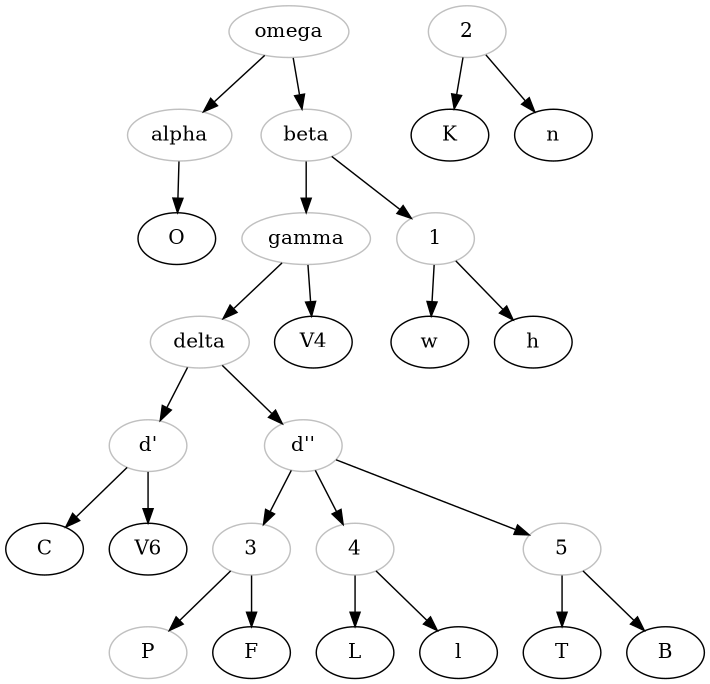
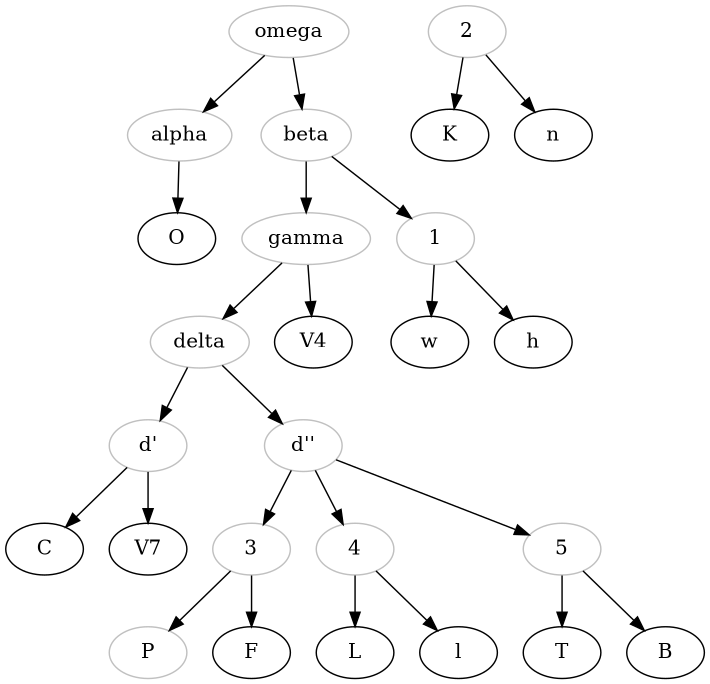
(148, 549) -> (148, 549)
